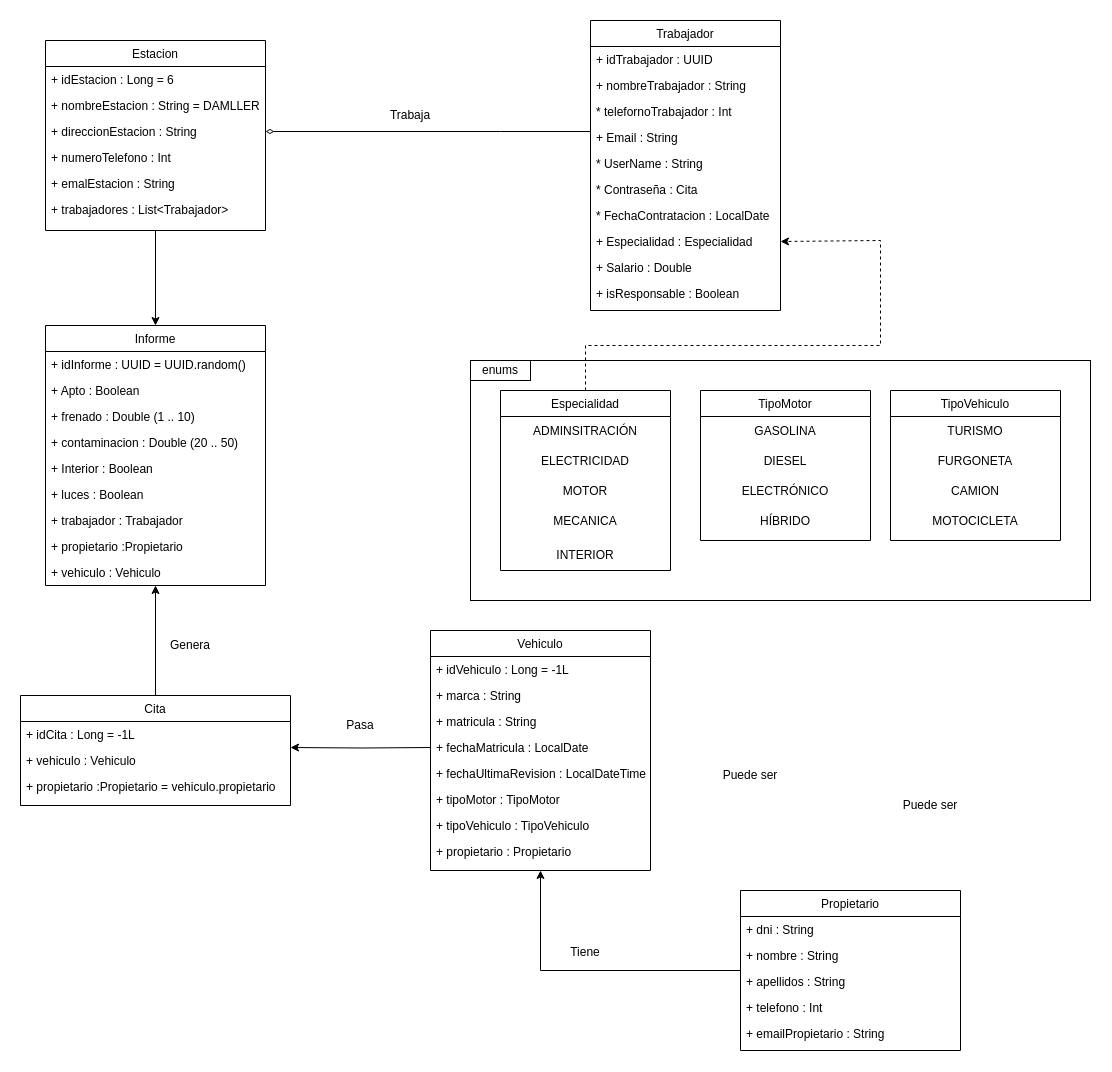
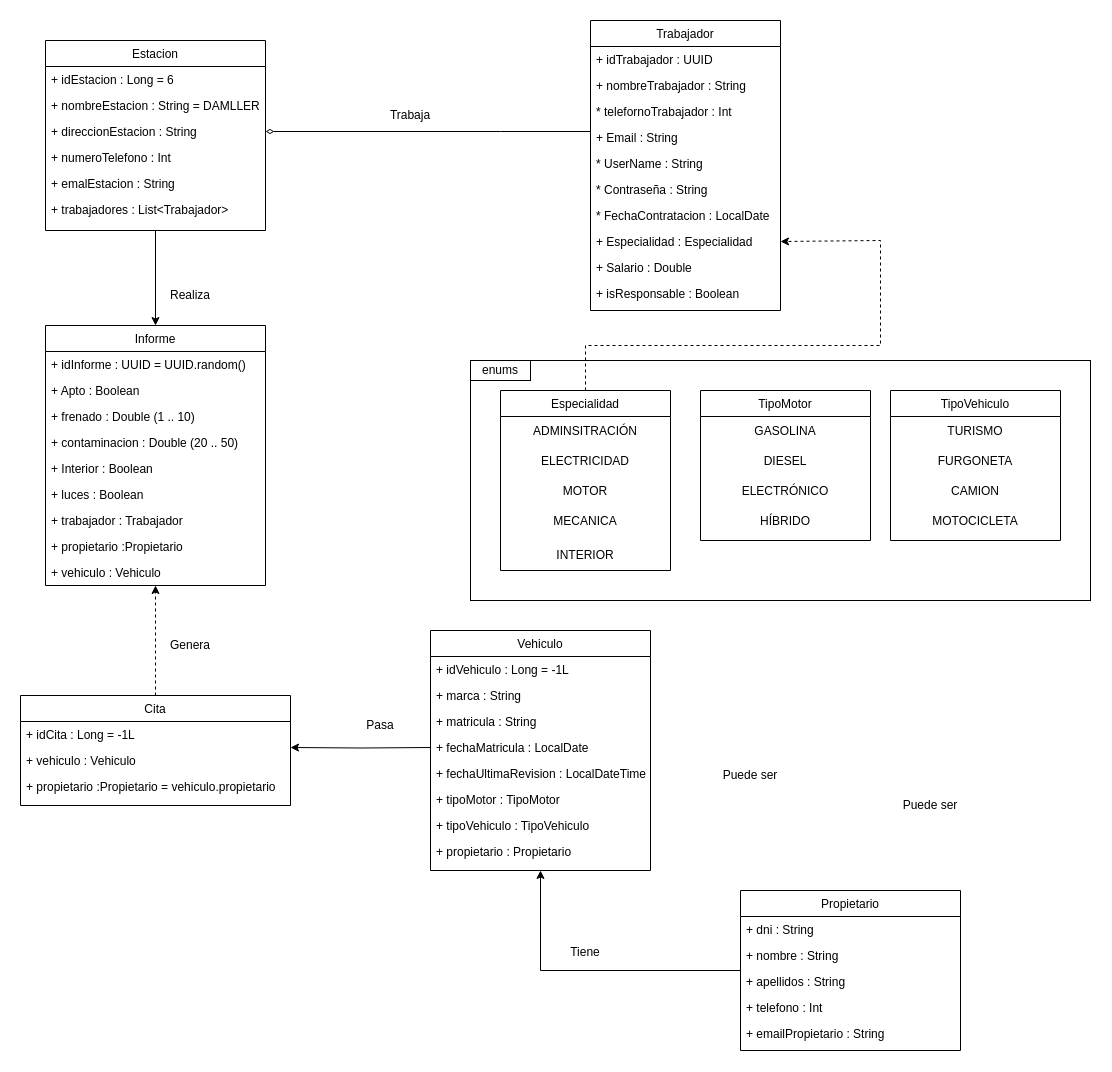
(652, 190) -> (659, 190)
none -> (191, 296)
(156, 643) -> (156, 643)
(361, 726) -> (381, 726)
